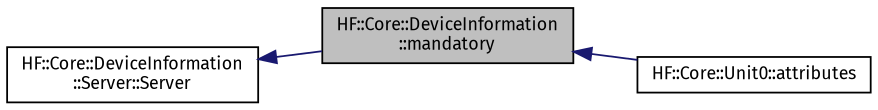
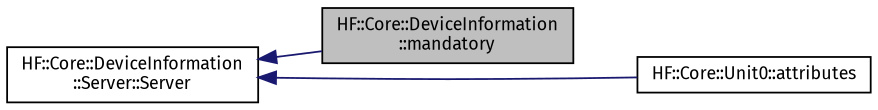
(614, 57) -> (457, 79)
